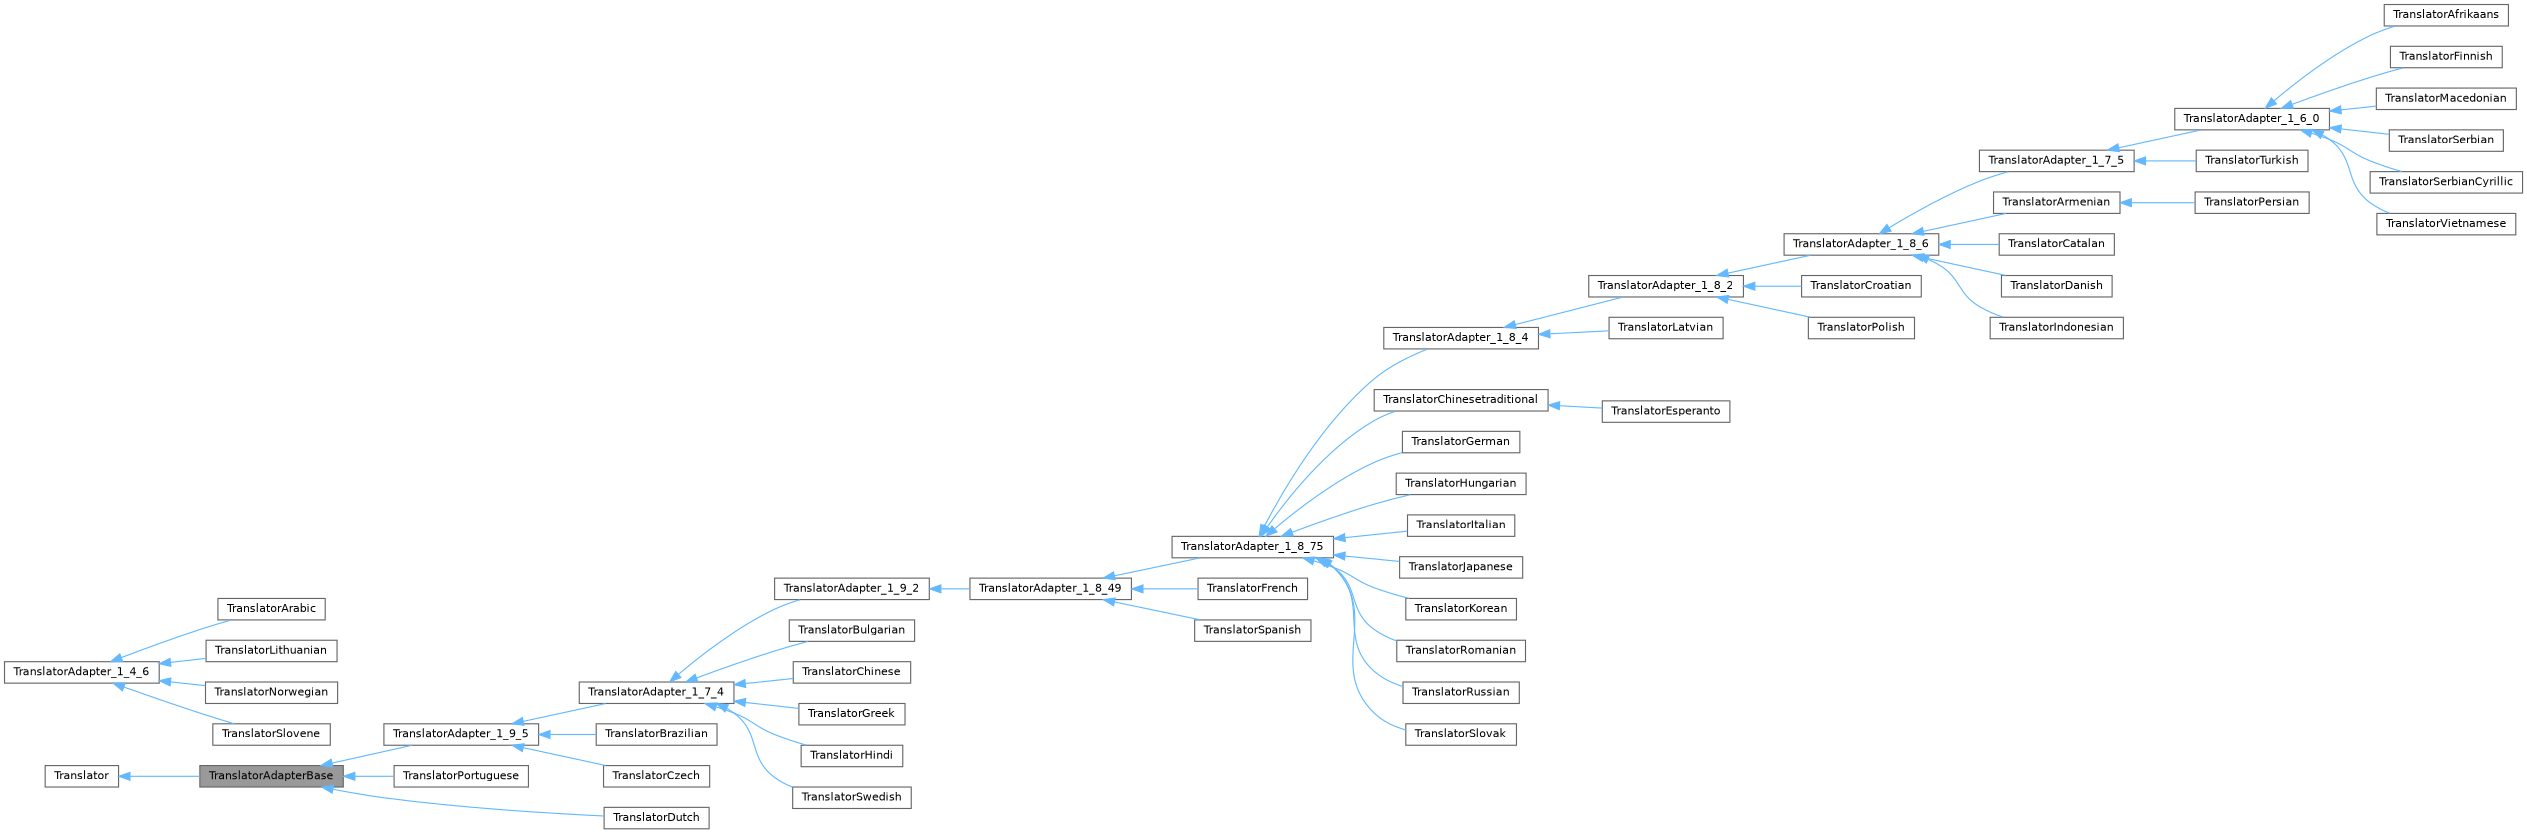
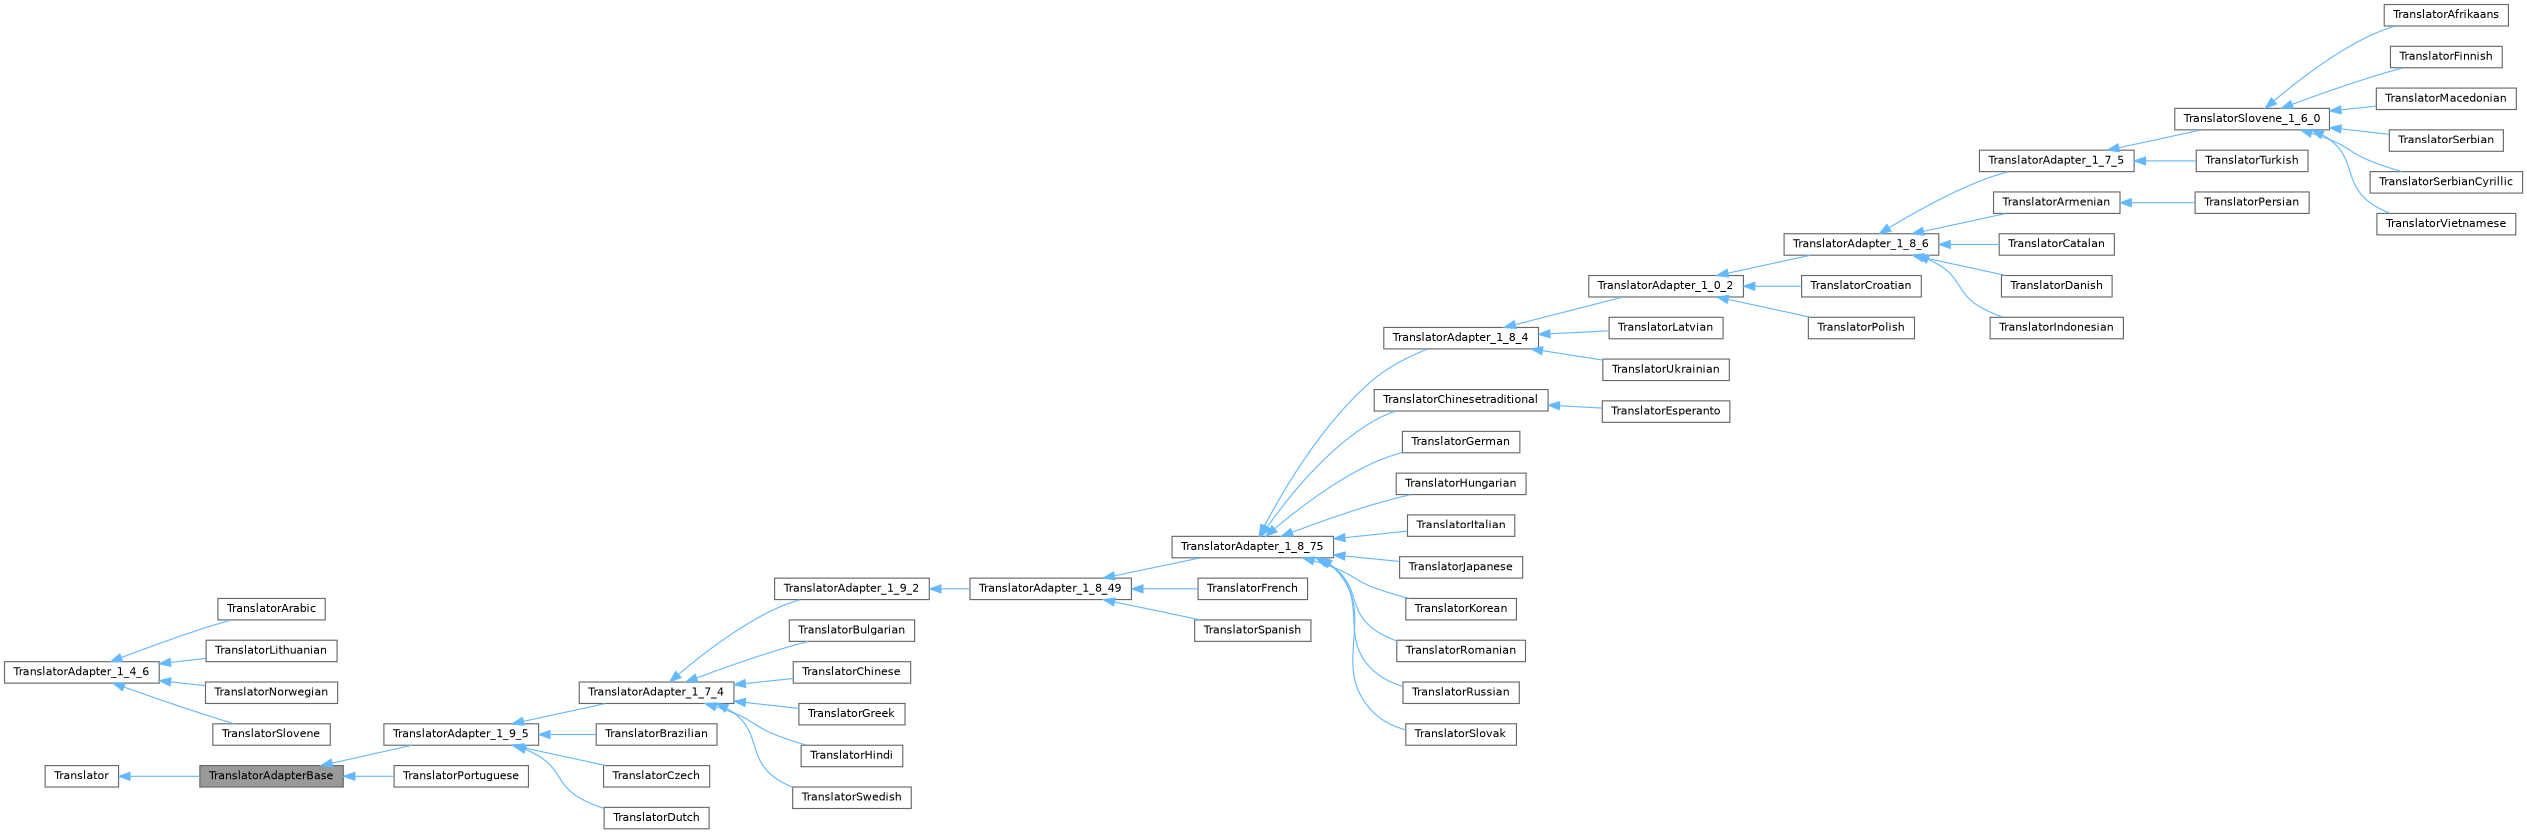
(2252, 119) -> (2252, 119)
(1666, 286) -> (1666, 286)
none -> (1666, 370)
(468, 807) -> (562, 782)
